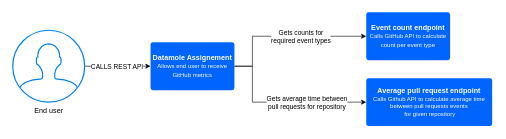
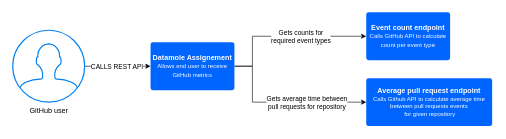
(49, 111) -> (49, 111)
